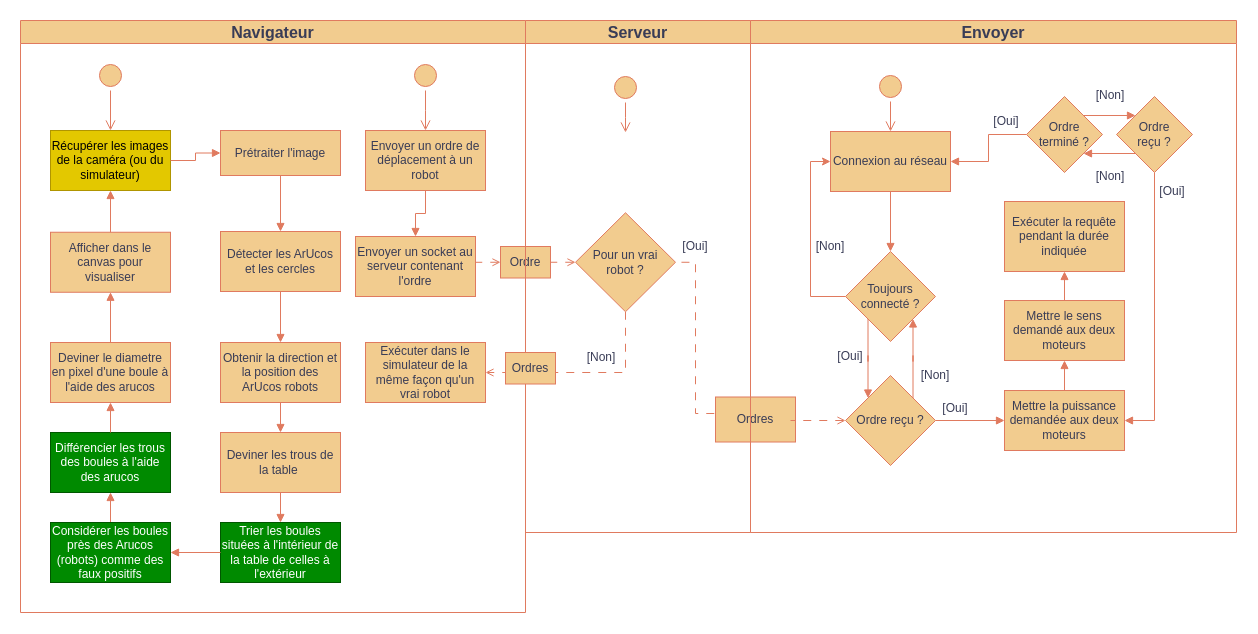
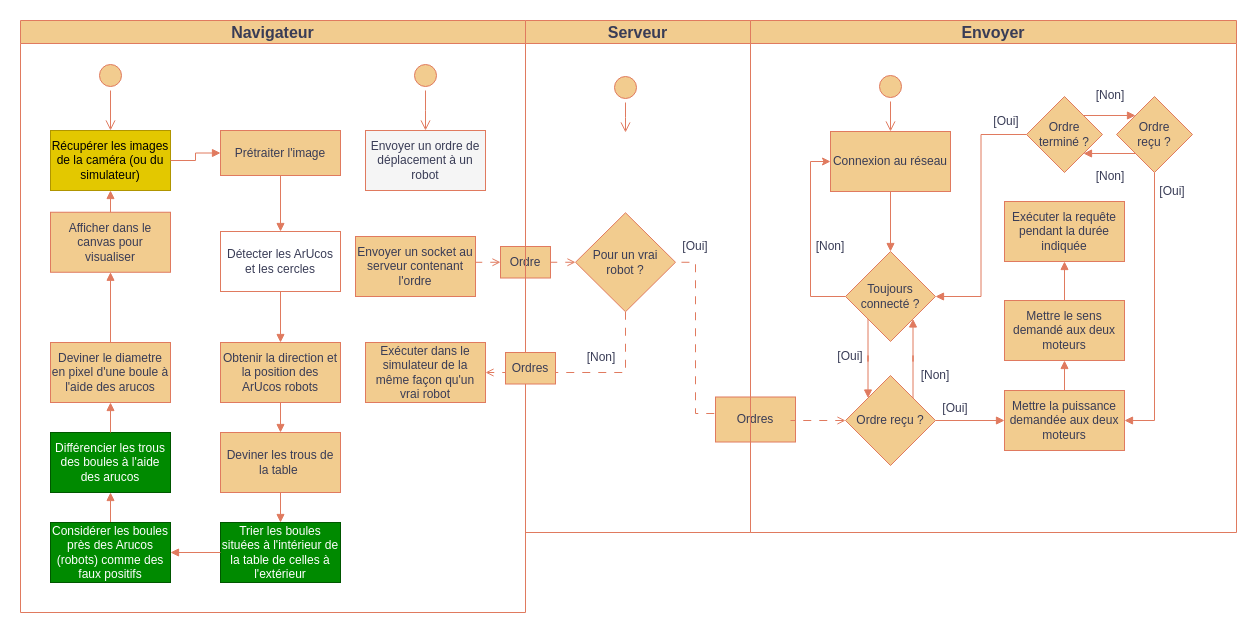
(426, 161) -> (426, 161)
(989, 162) -> (981, 230)
(426, 214) -> none
(1065, 237) -> (1065, 232)
(111, 262) -> (111, 242)
(281, 262) -> (281, 262)
